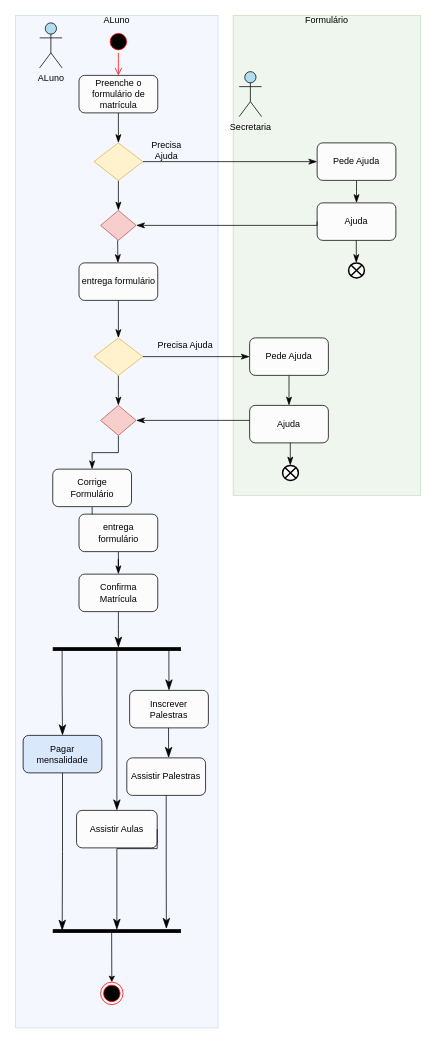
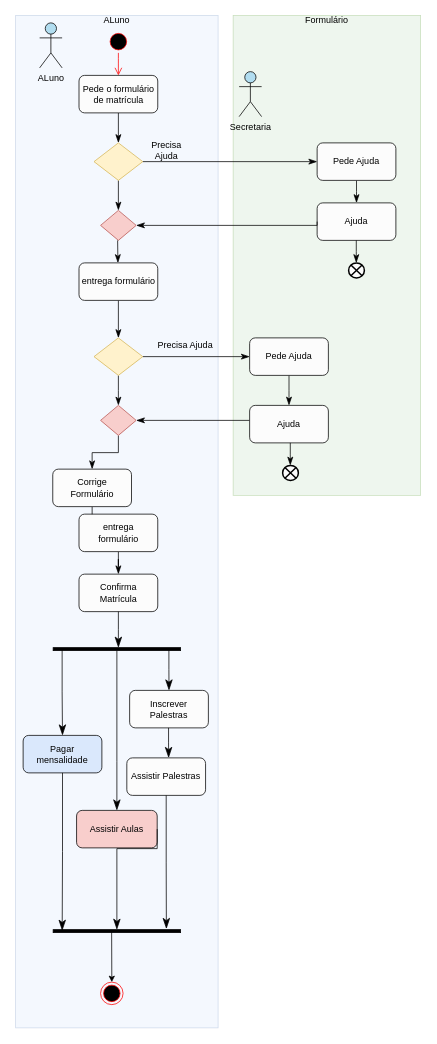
(119, 94) -> (119, 94)
(117, 829) -> (117, 829)
